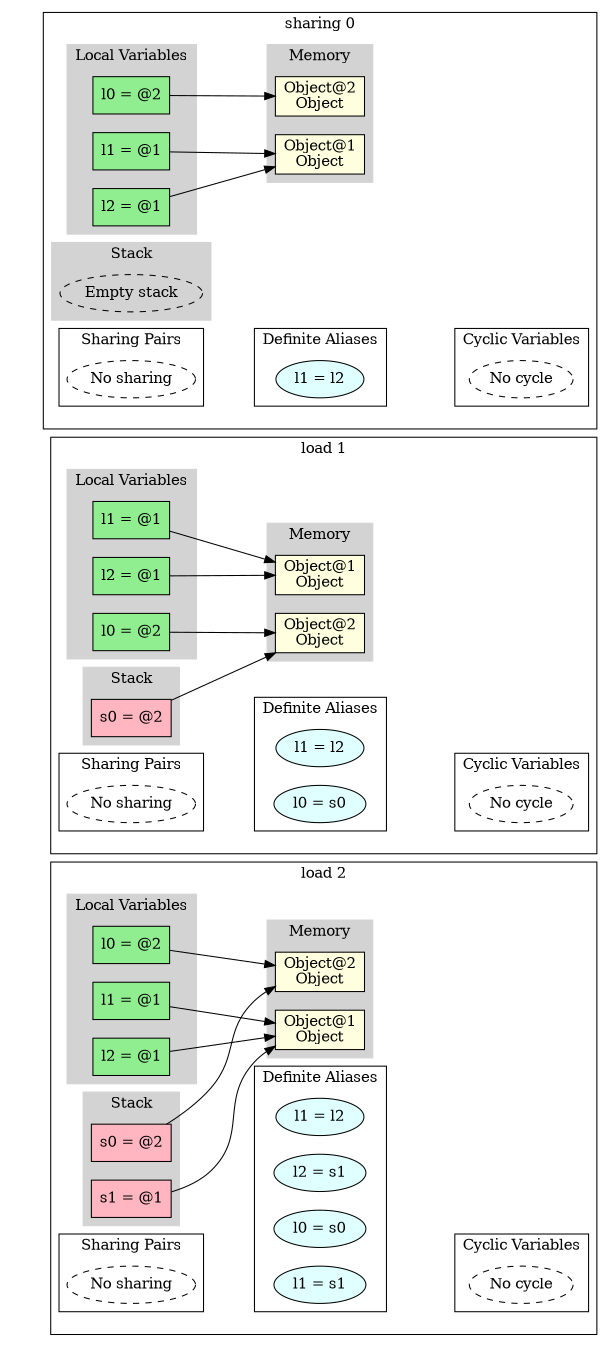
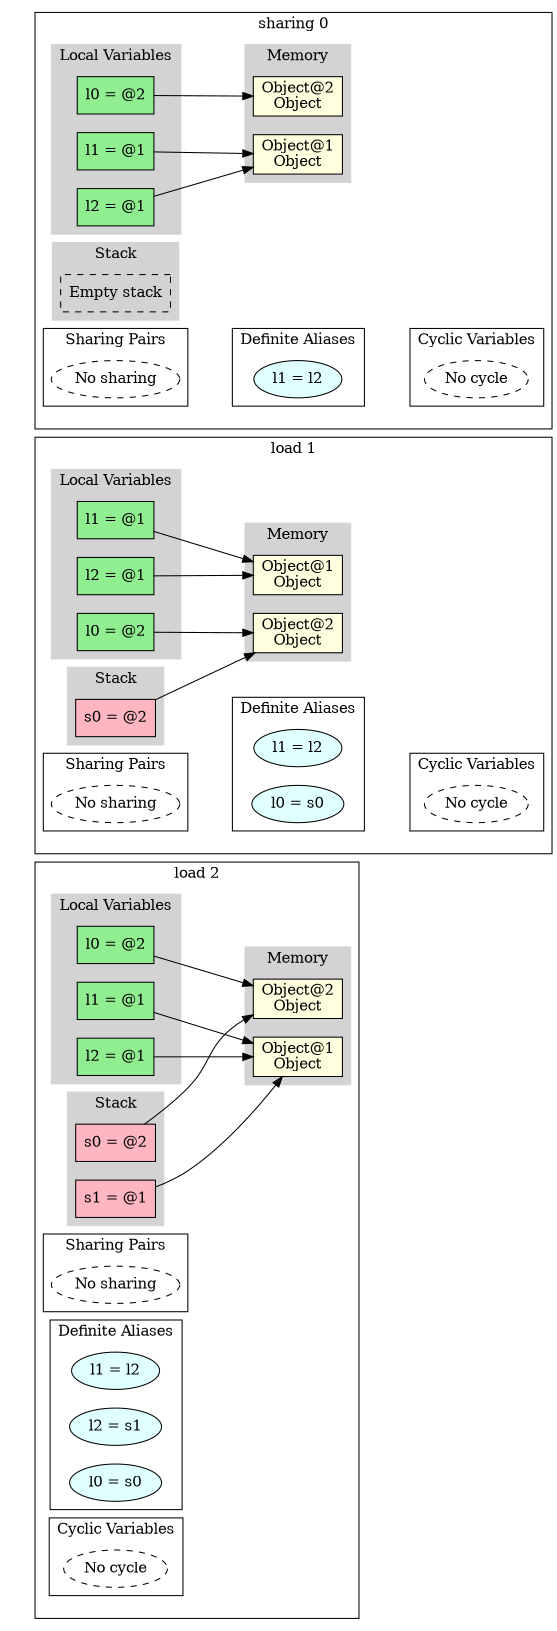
(131, 293) -> (116, 293)
(320, 1285) -> none
